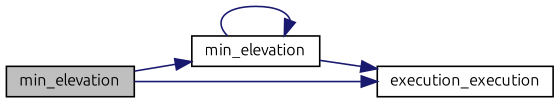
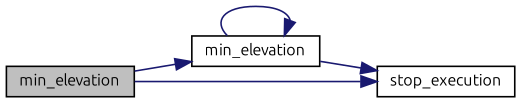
(465, 82) -> (446, 82)
